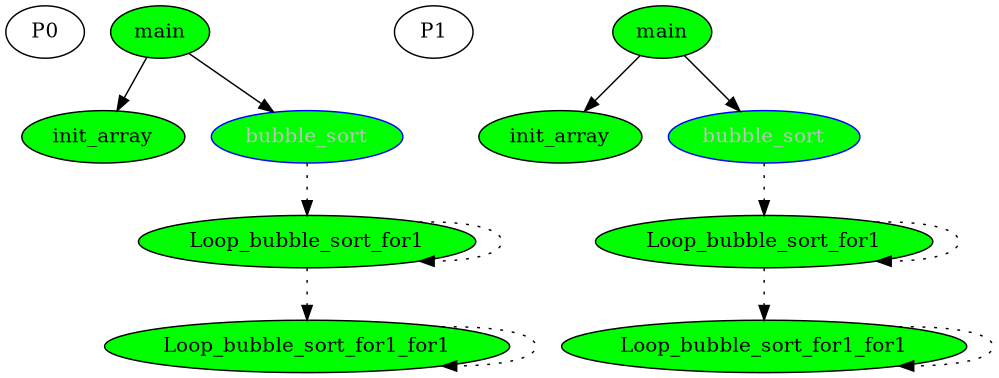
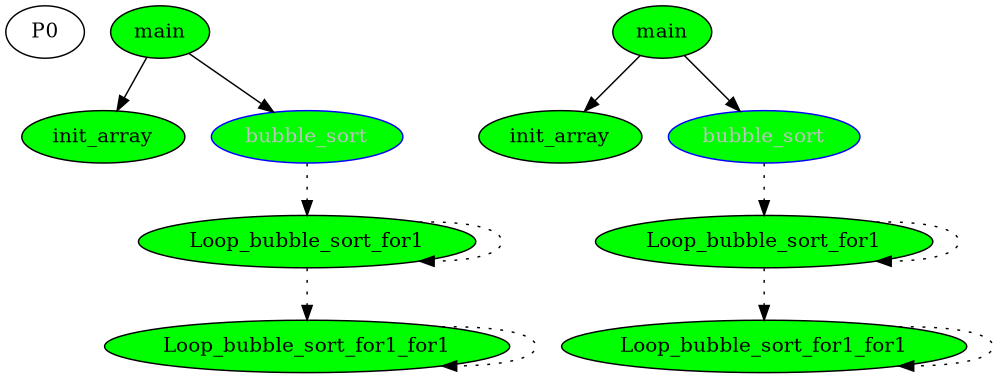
(434, 32) -> none
